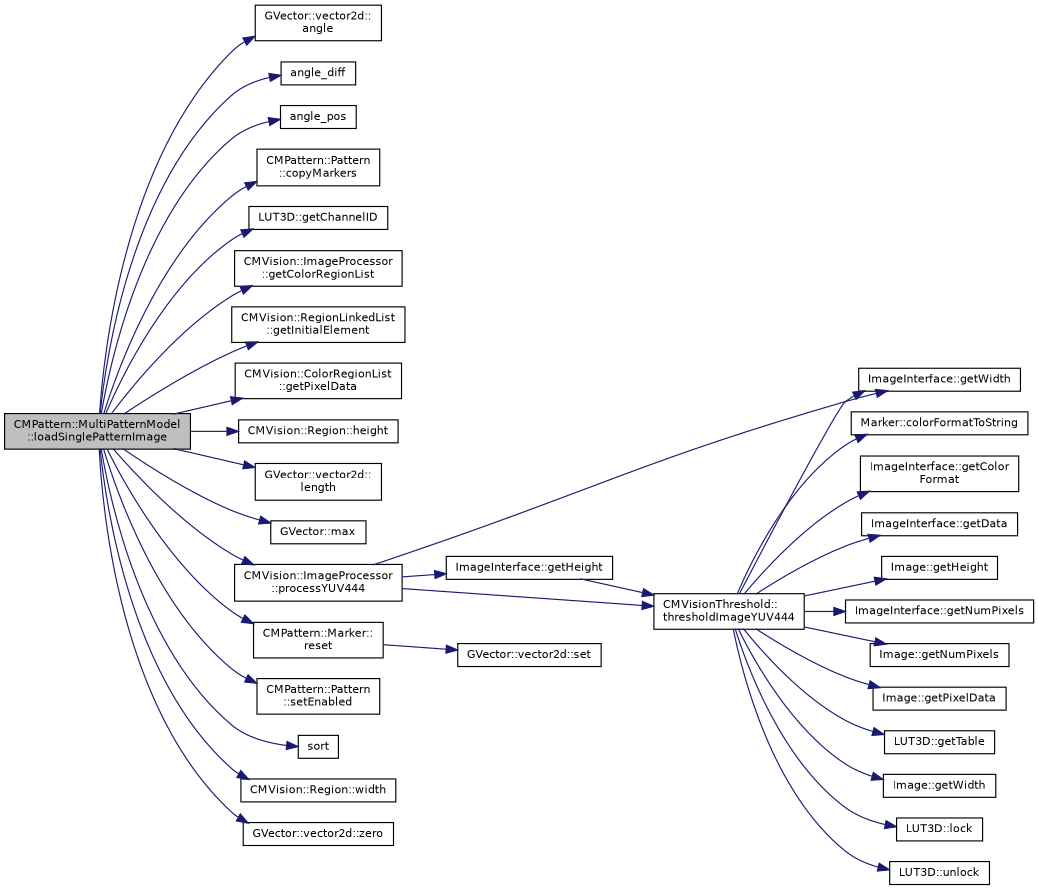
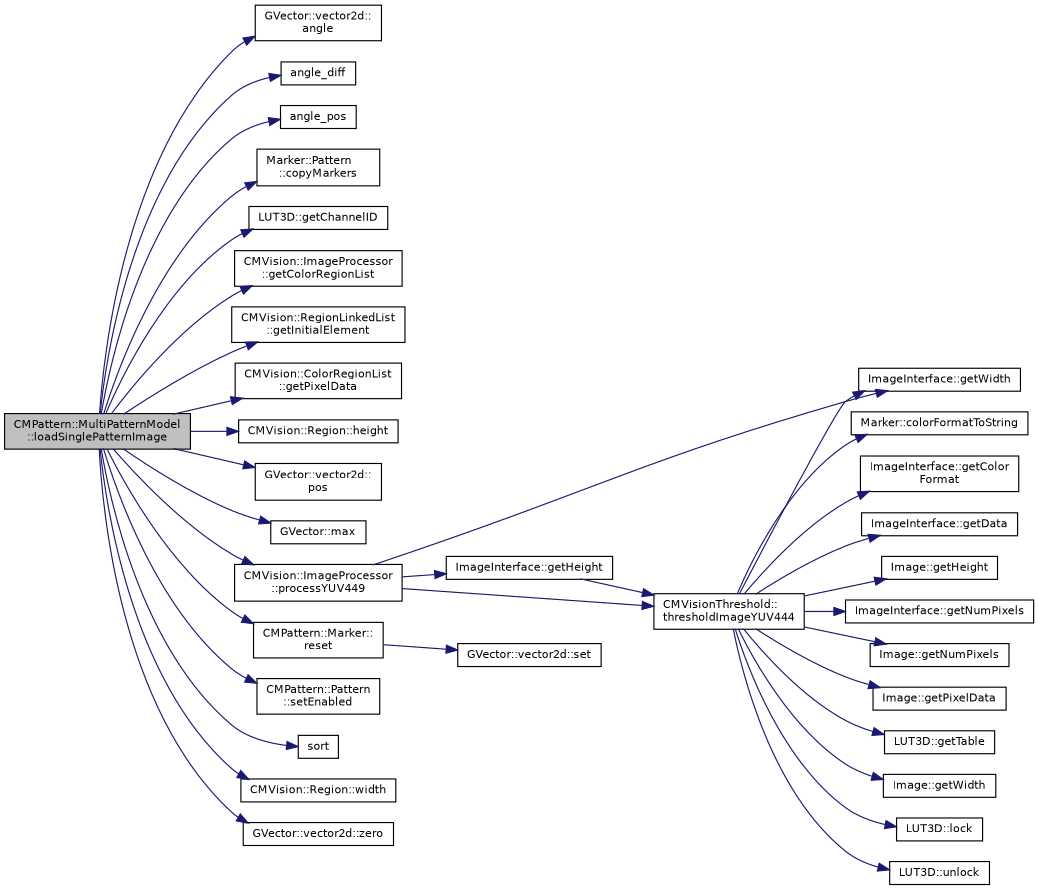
(318, 167) -> (318, 167)
(318, 482) -> (318, 482)
(318, 583) -> (318, 583)
